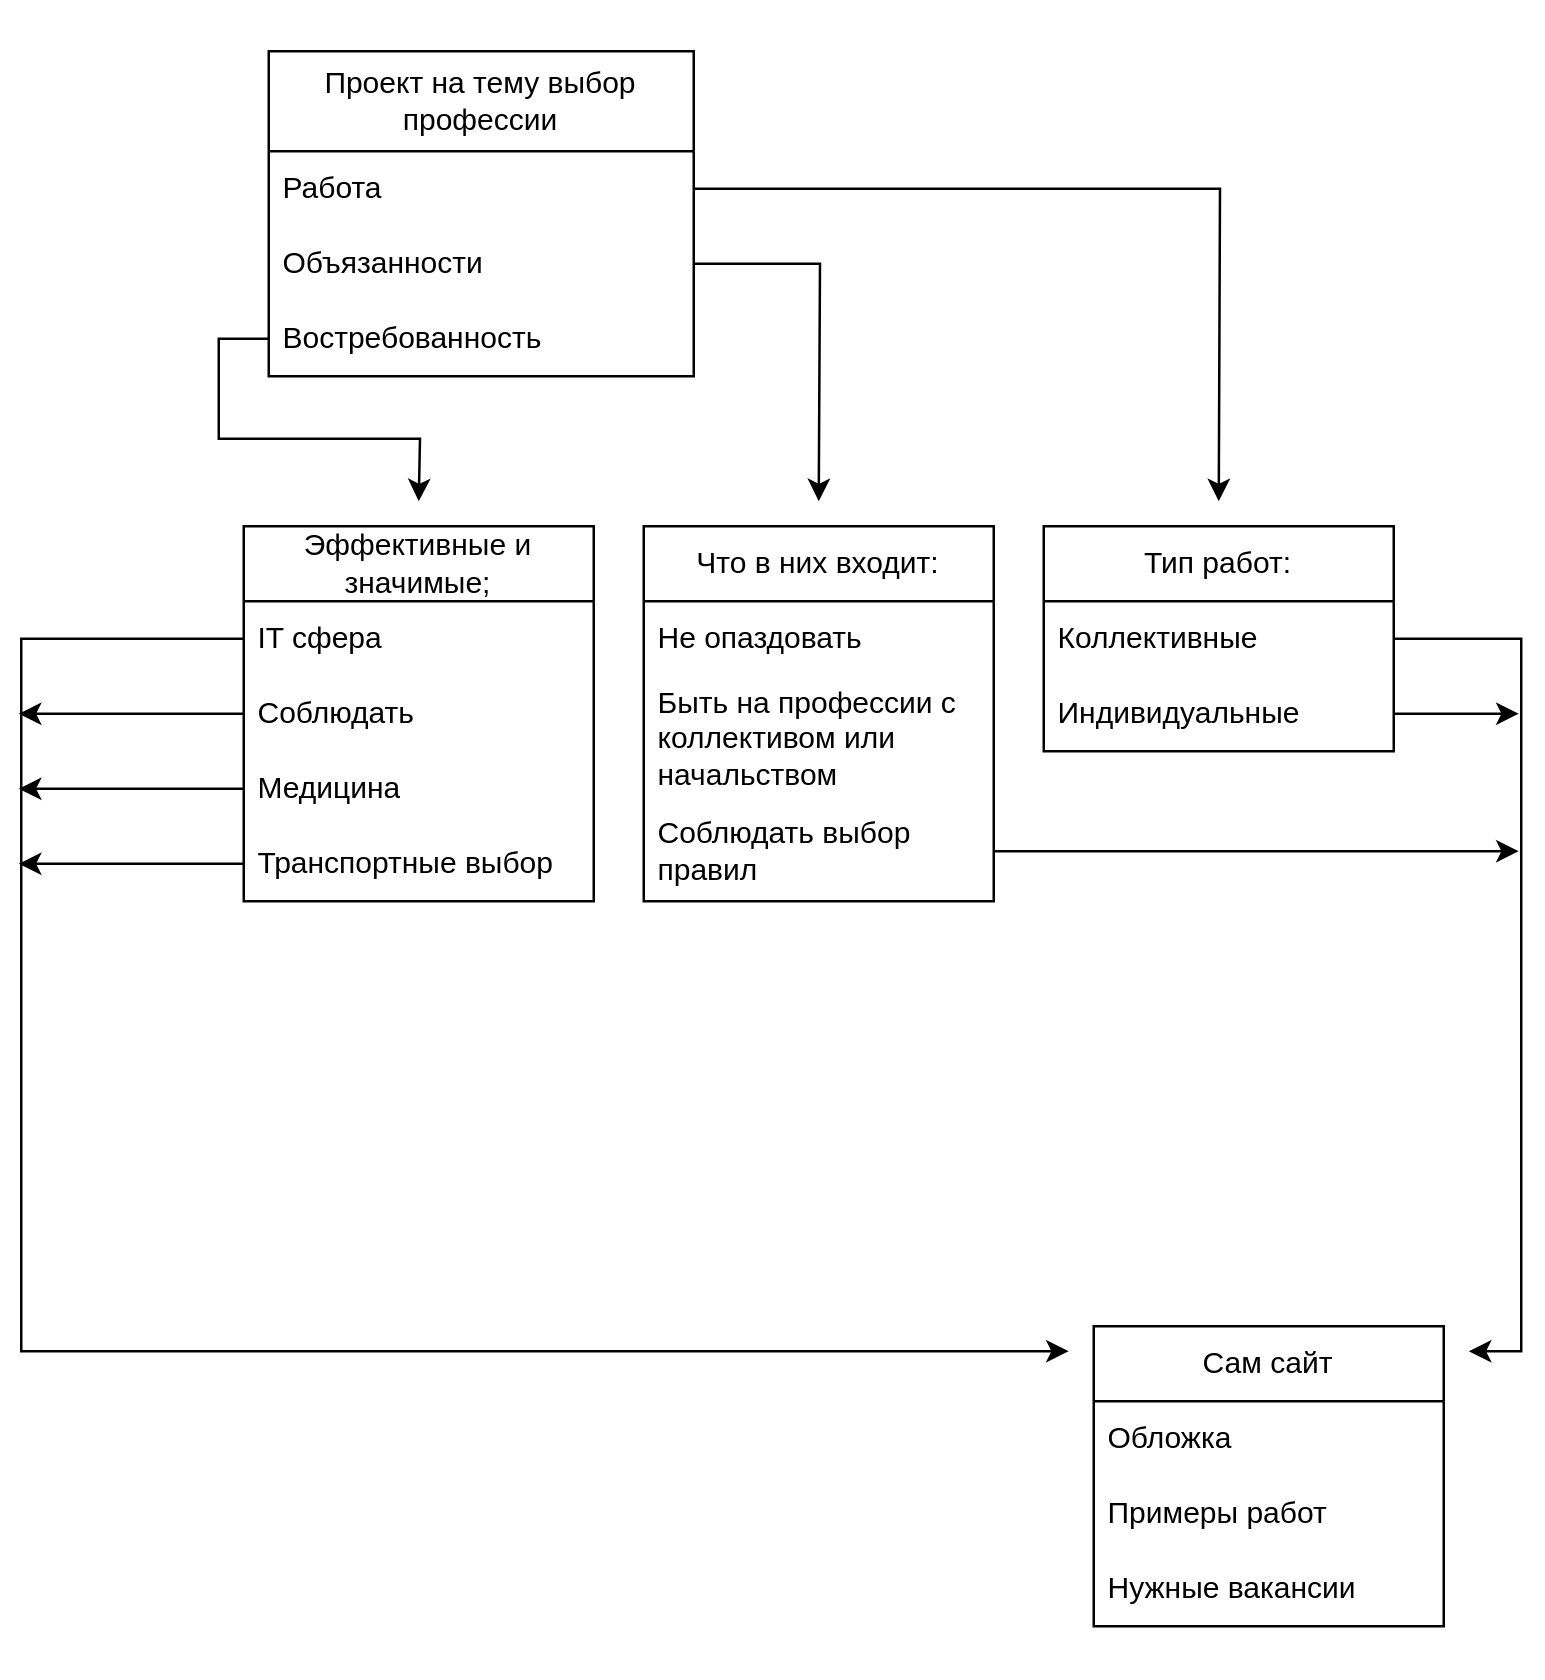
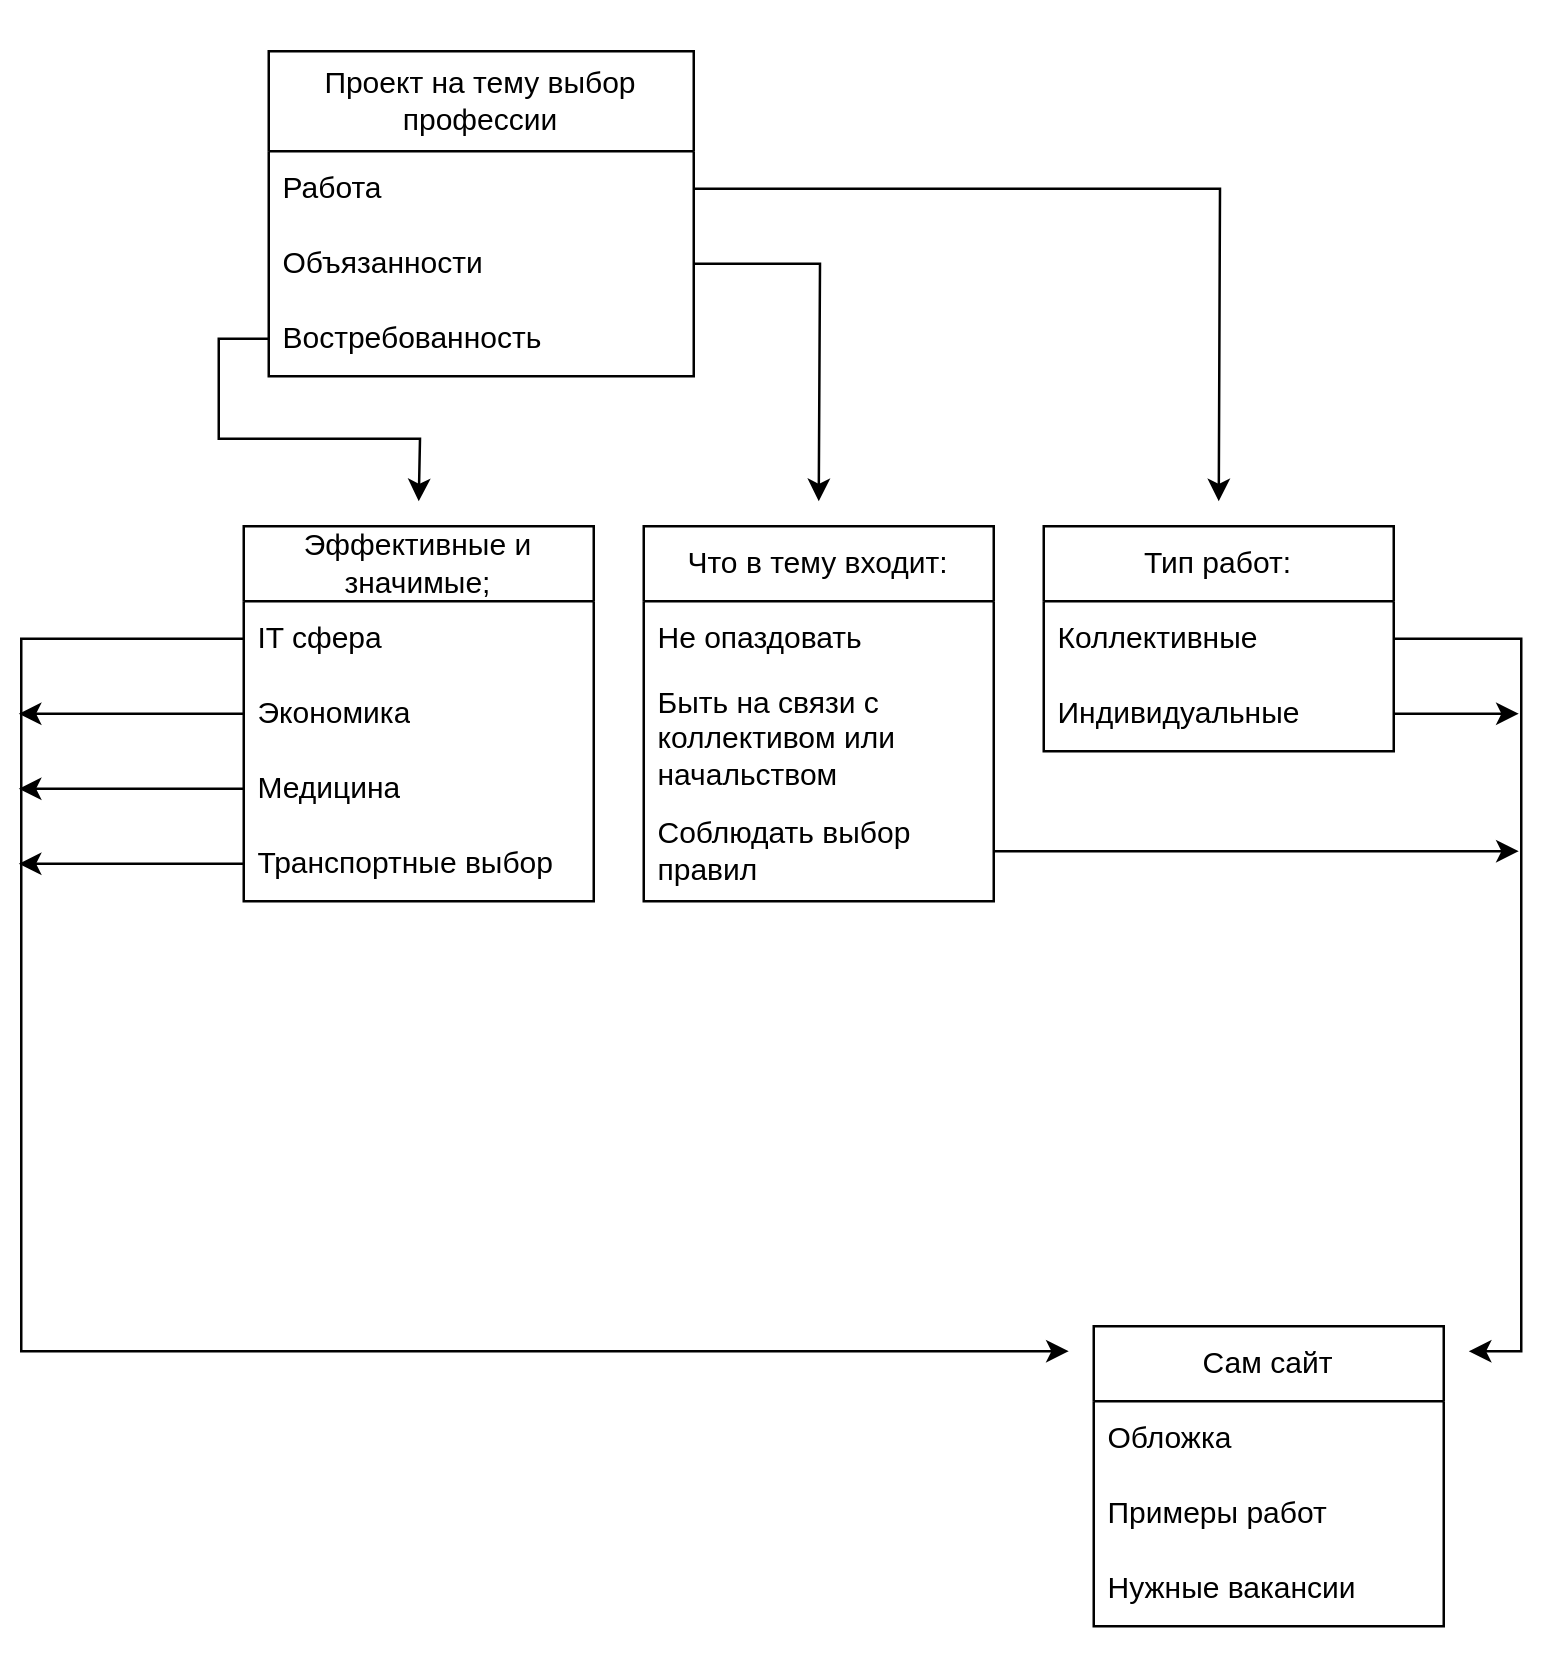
(819, 564) -> (819, 564)
(334, 714) -> (334, 714)
(821, 739) -> (821, 739)
